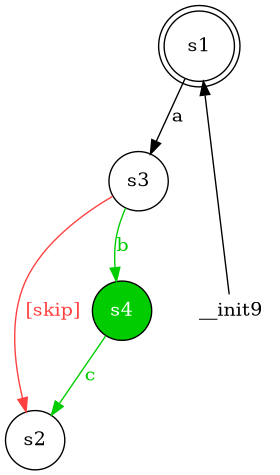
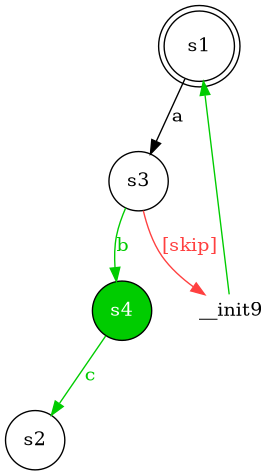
(217, 195) -> (217, 195)
(27, 279) -> (160, 254)
